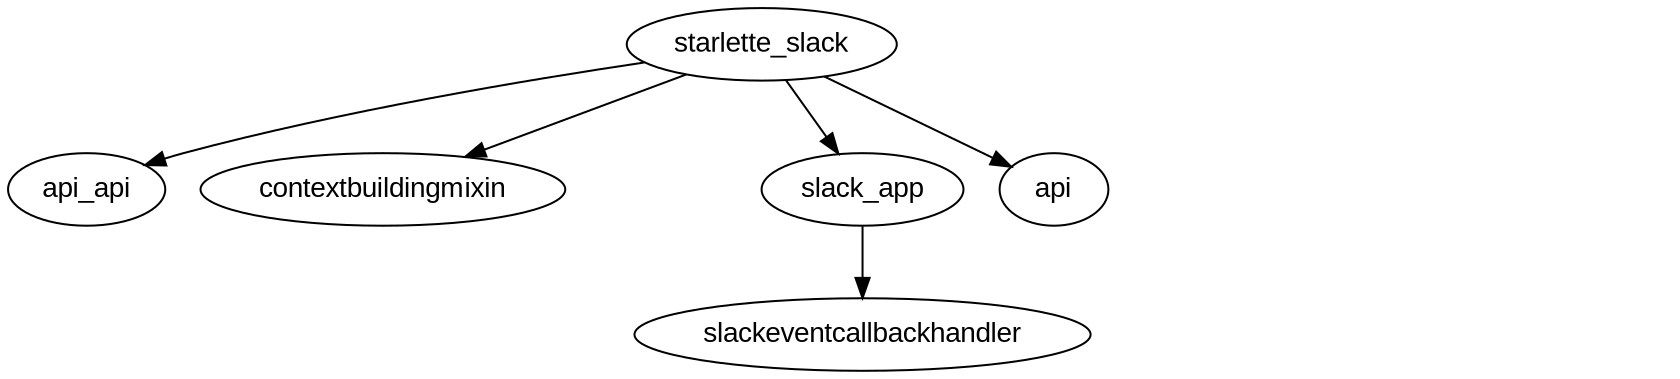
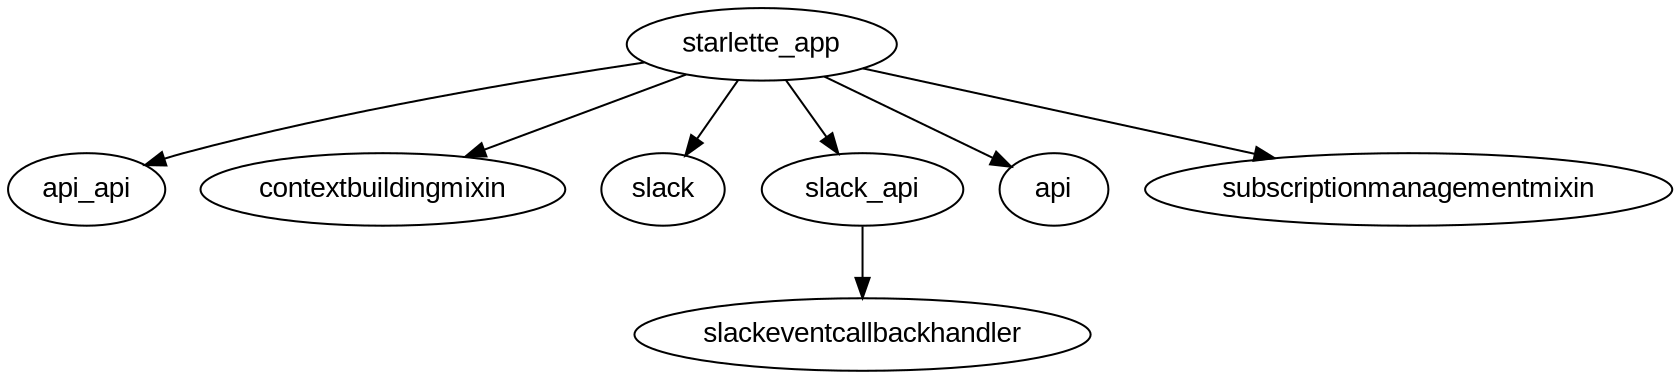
(762, 44) -> (762, 44)
none -> (663, 189)
(863, 189) -> (863, 189)
none -> (1409, 189)
